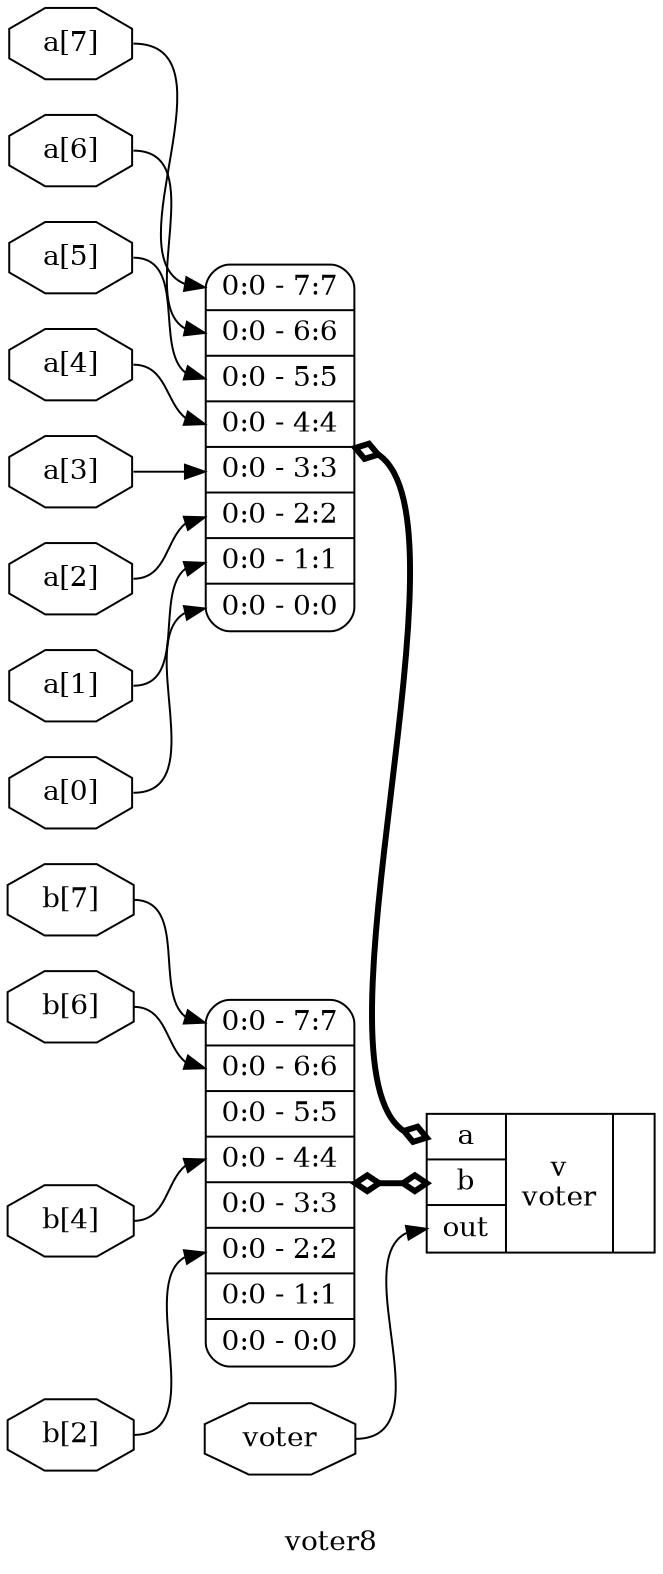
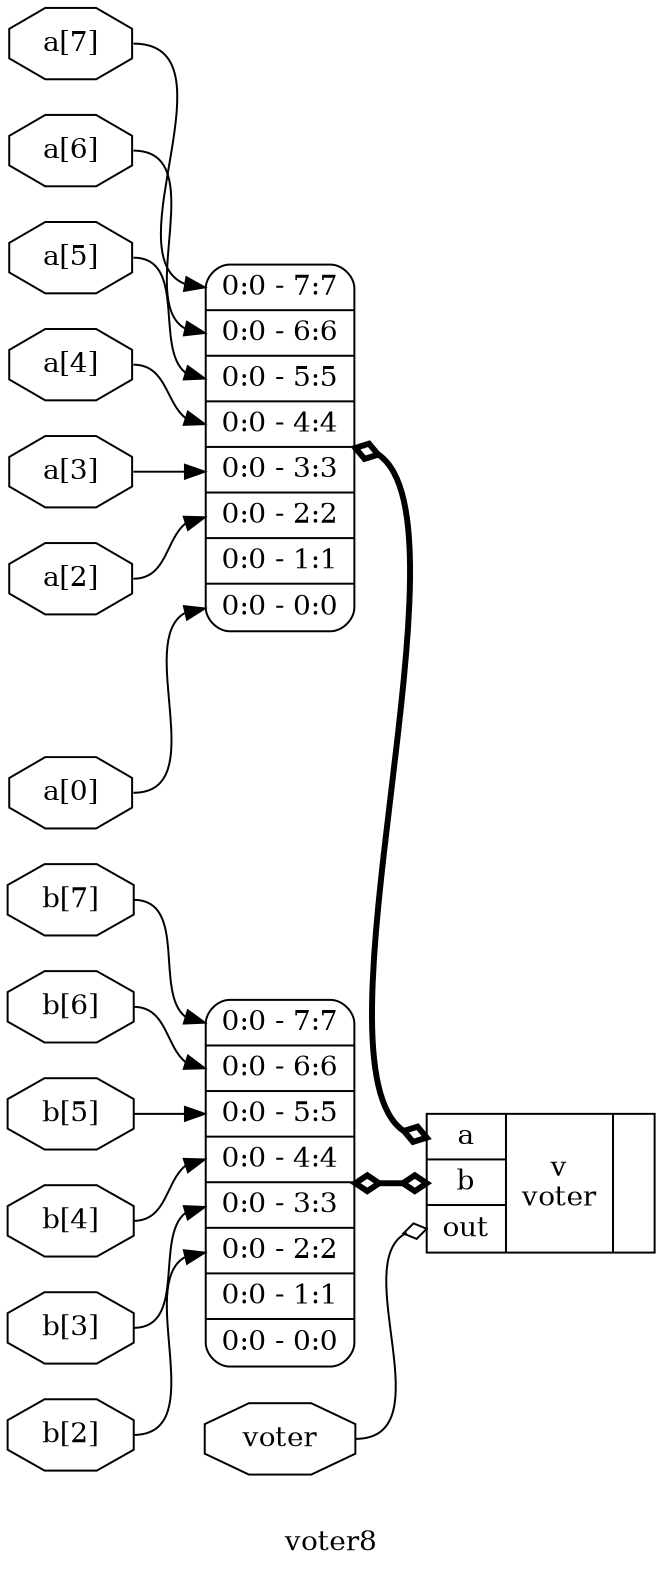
(71, 686) -> none
none -> (71, 1114)
none -> (71, 1328)
(392, 1344) -> (392, 1344)
